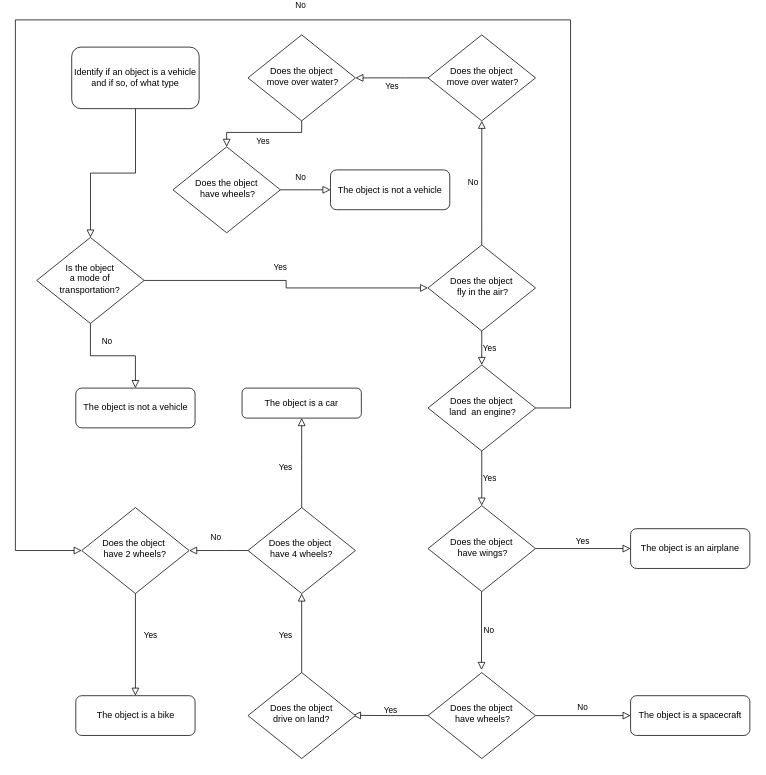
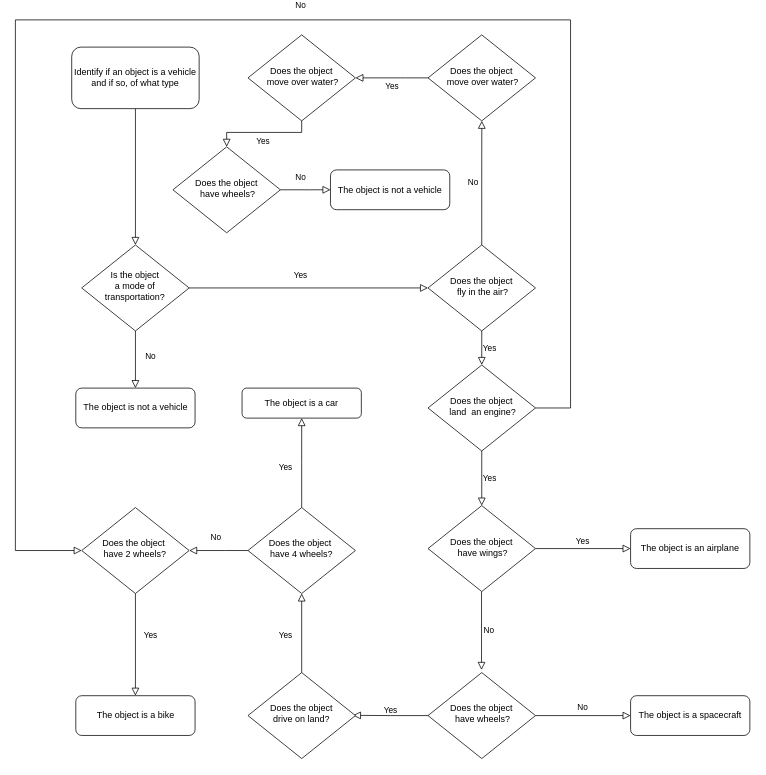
(90, 280) -> (135, 288)
